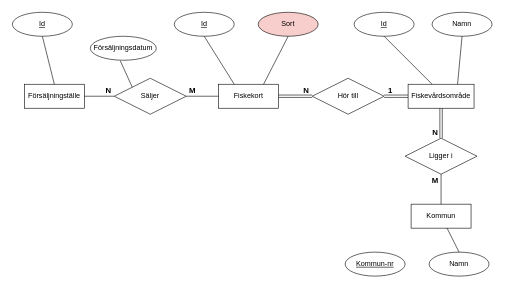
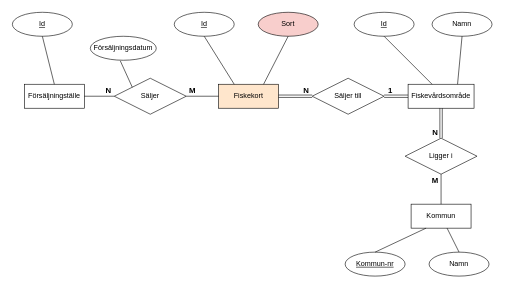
(249, 96) -> (249, 96)
(348, 96) -> (348, 96)
none -> (401, 240)
